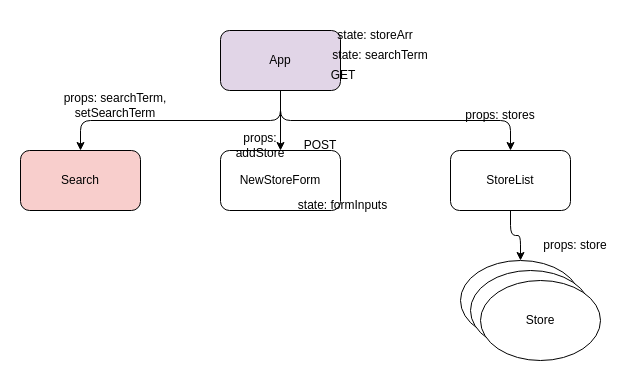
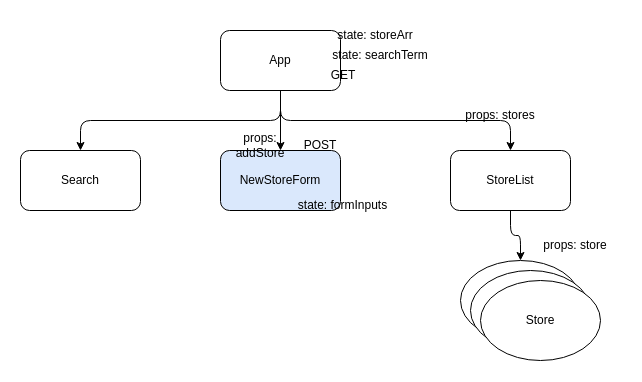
(281, 61) -> (281, 61)
(116, 106) -> none
(81, 181) -> (81, 181)
(281, 181) -> (281, 181)
